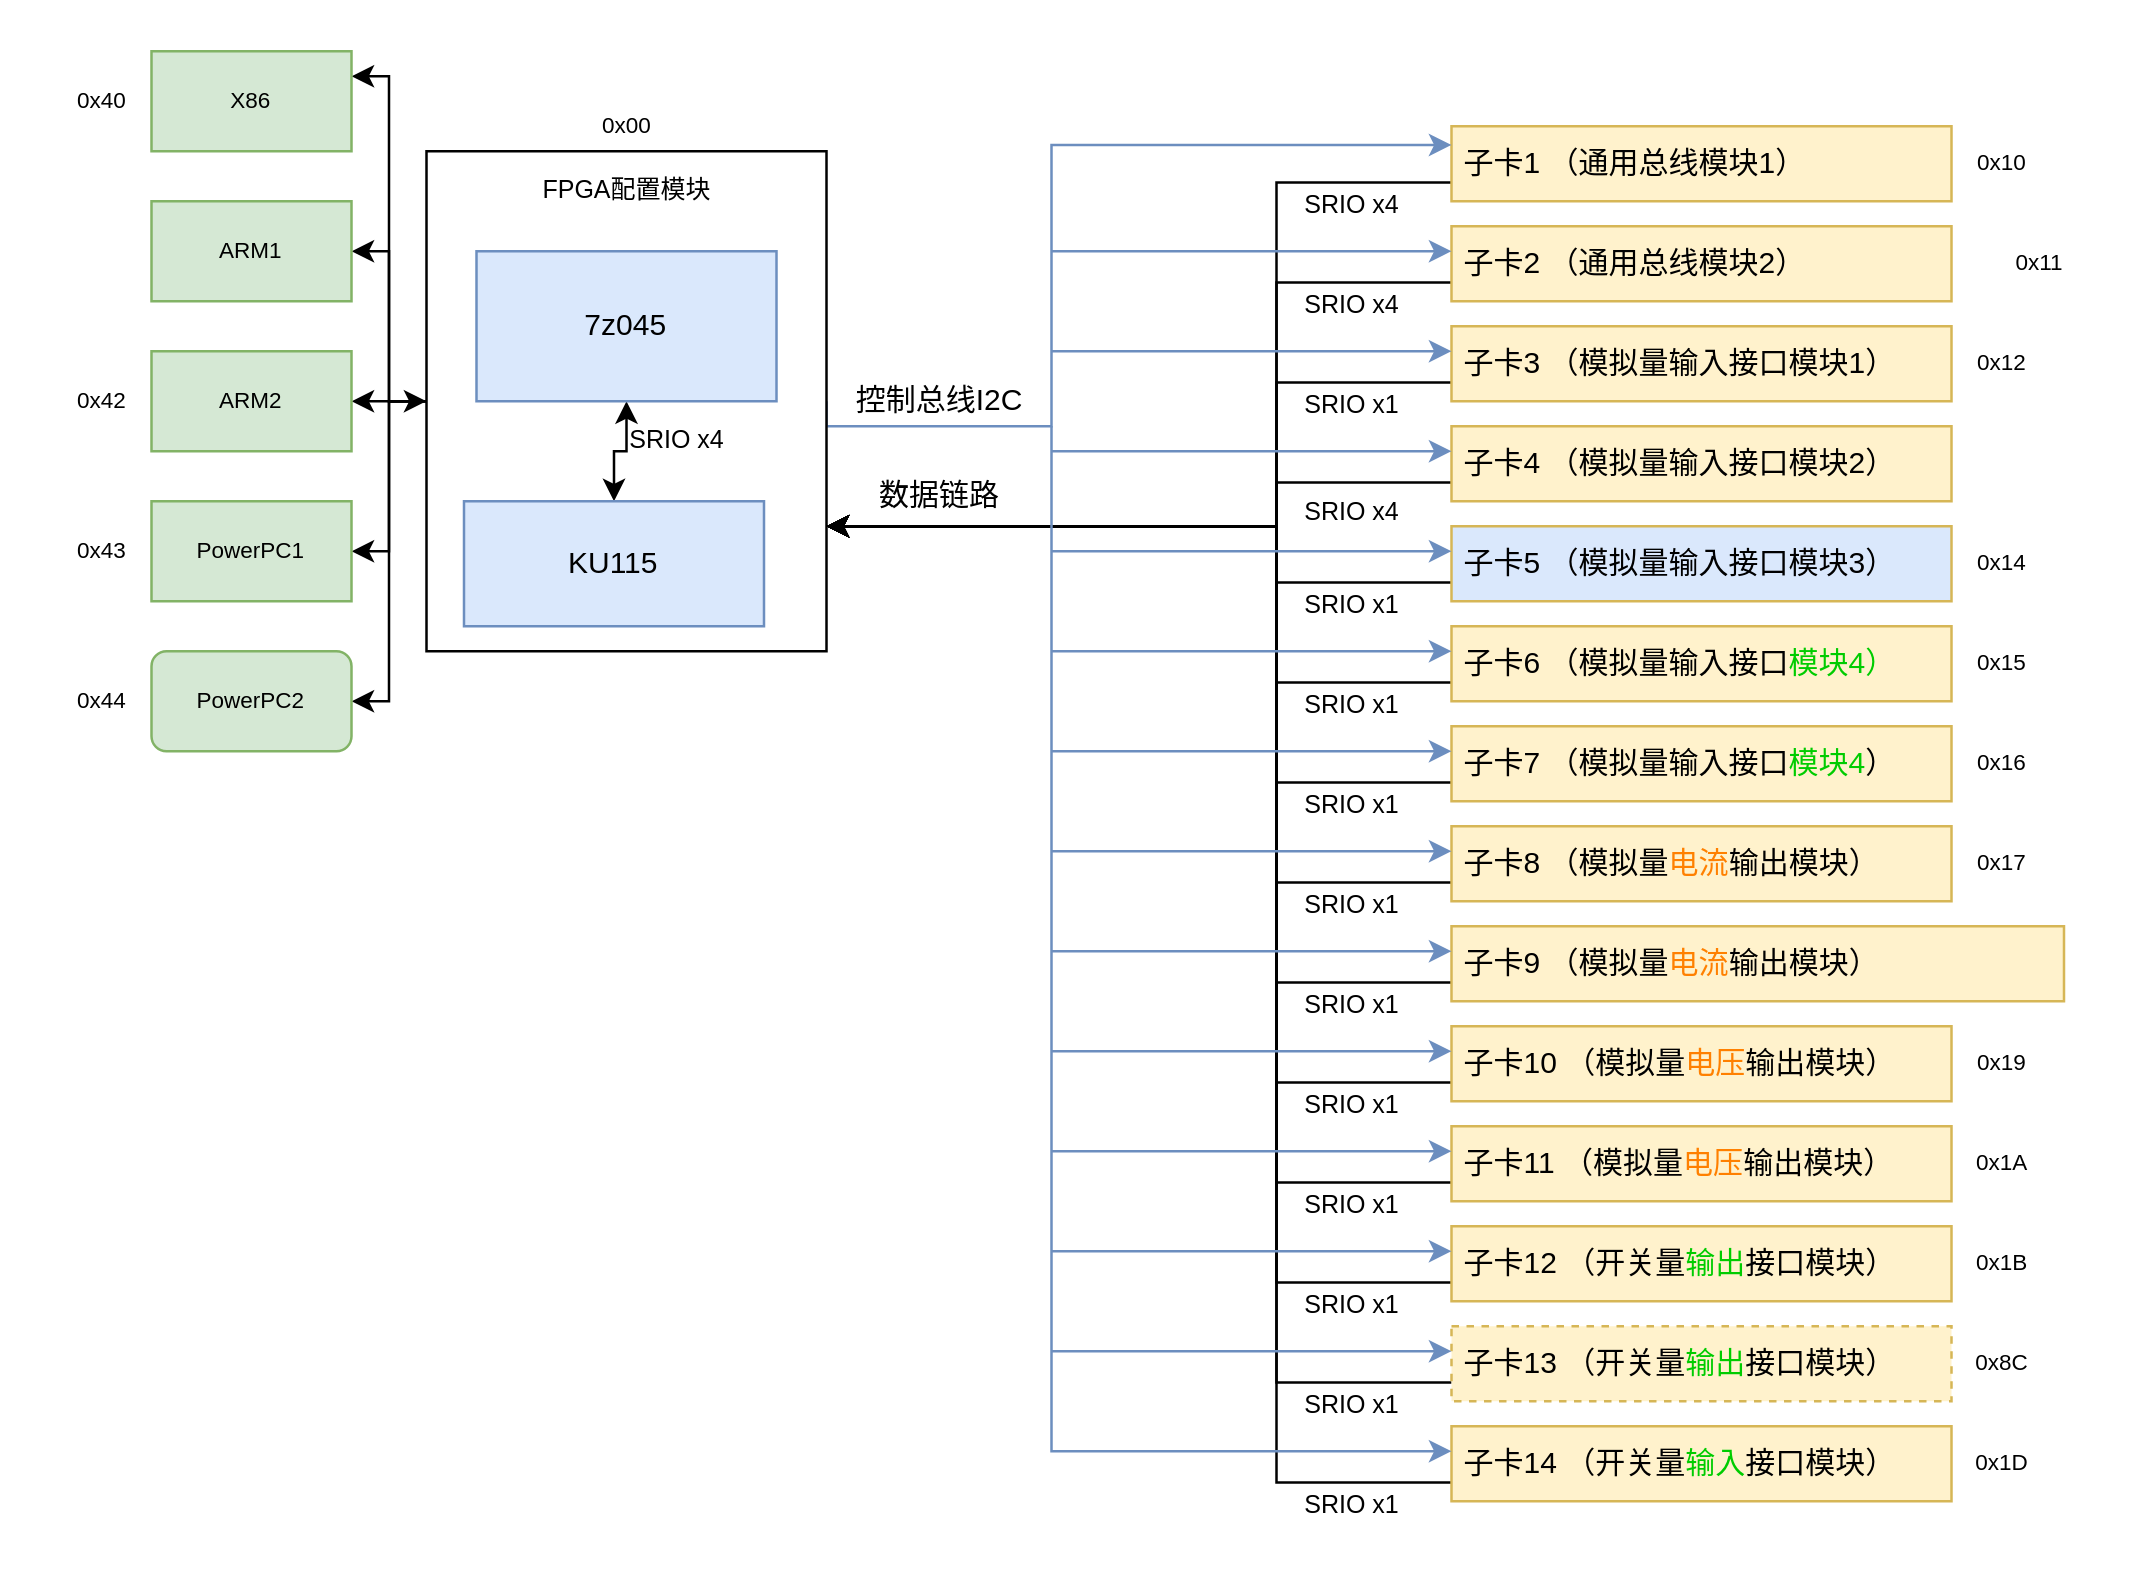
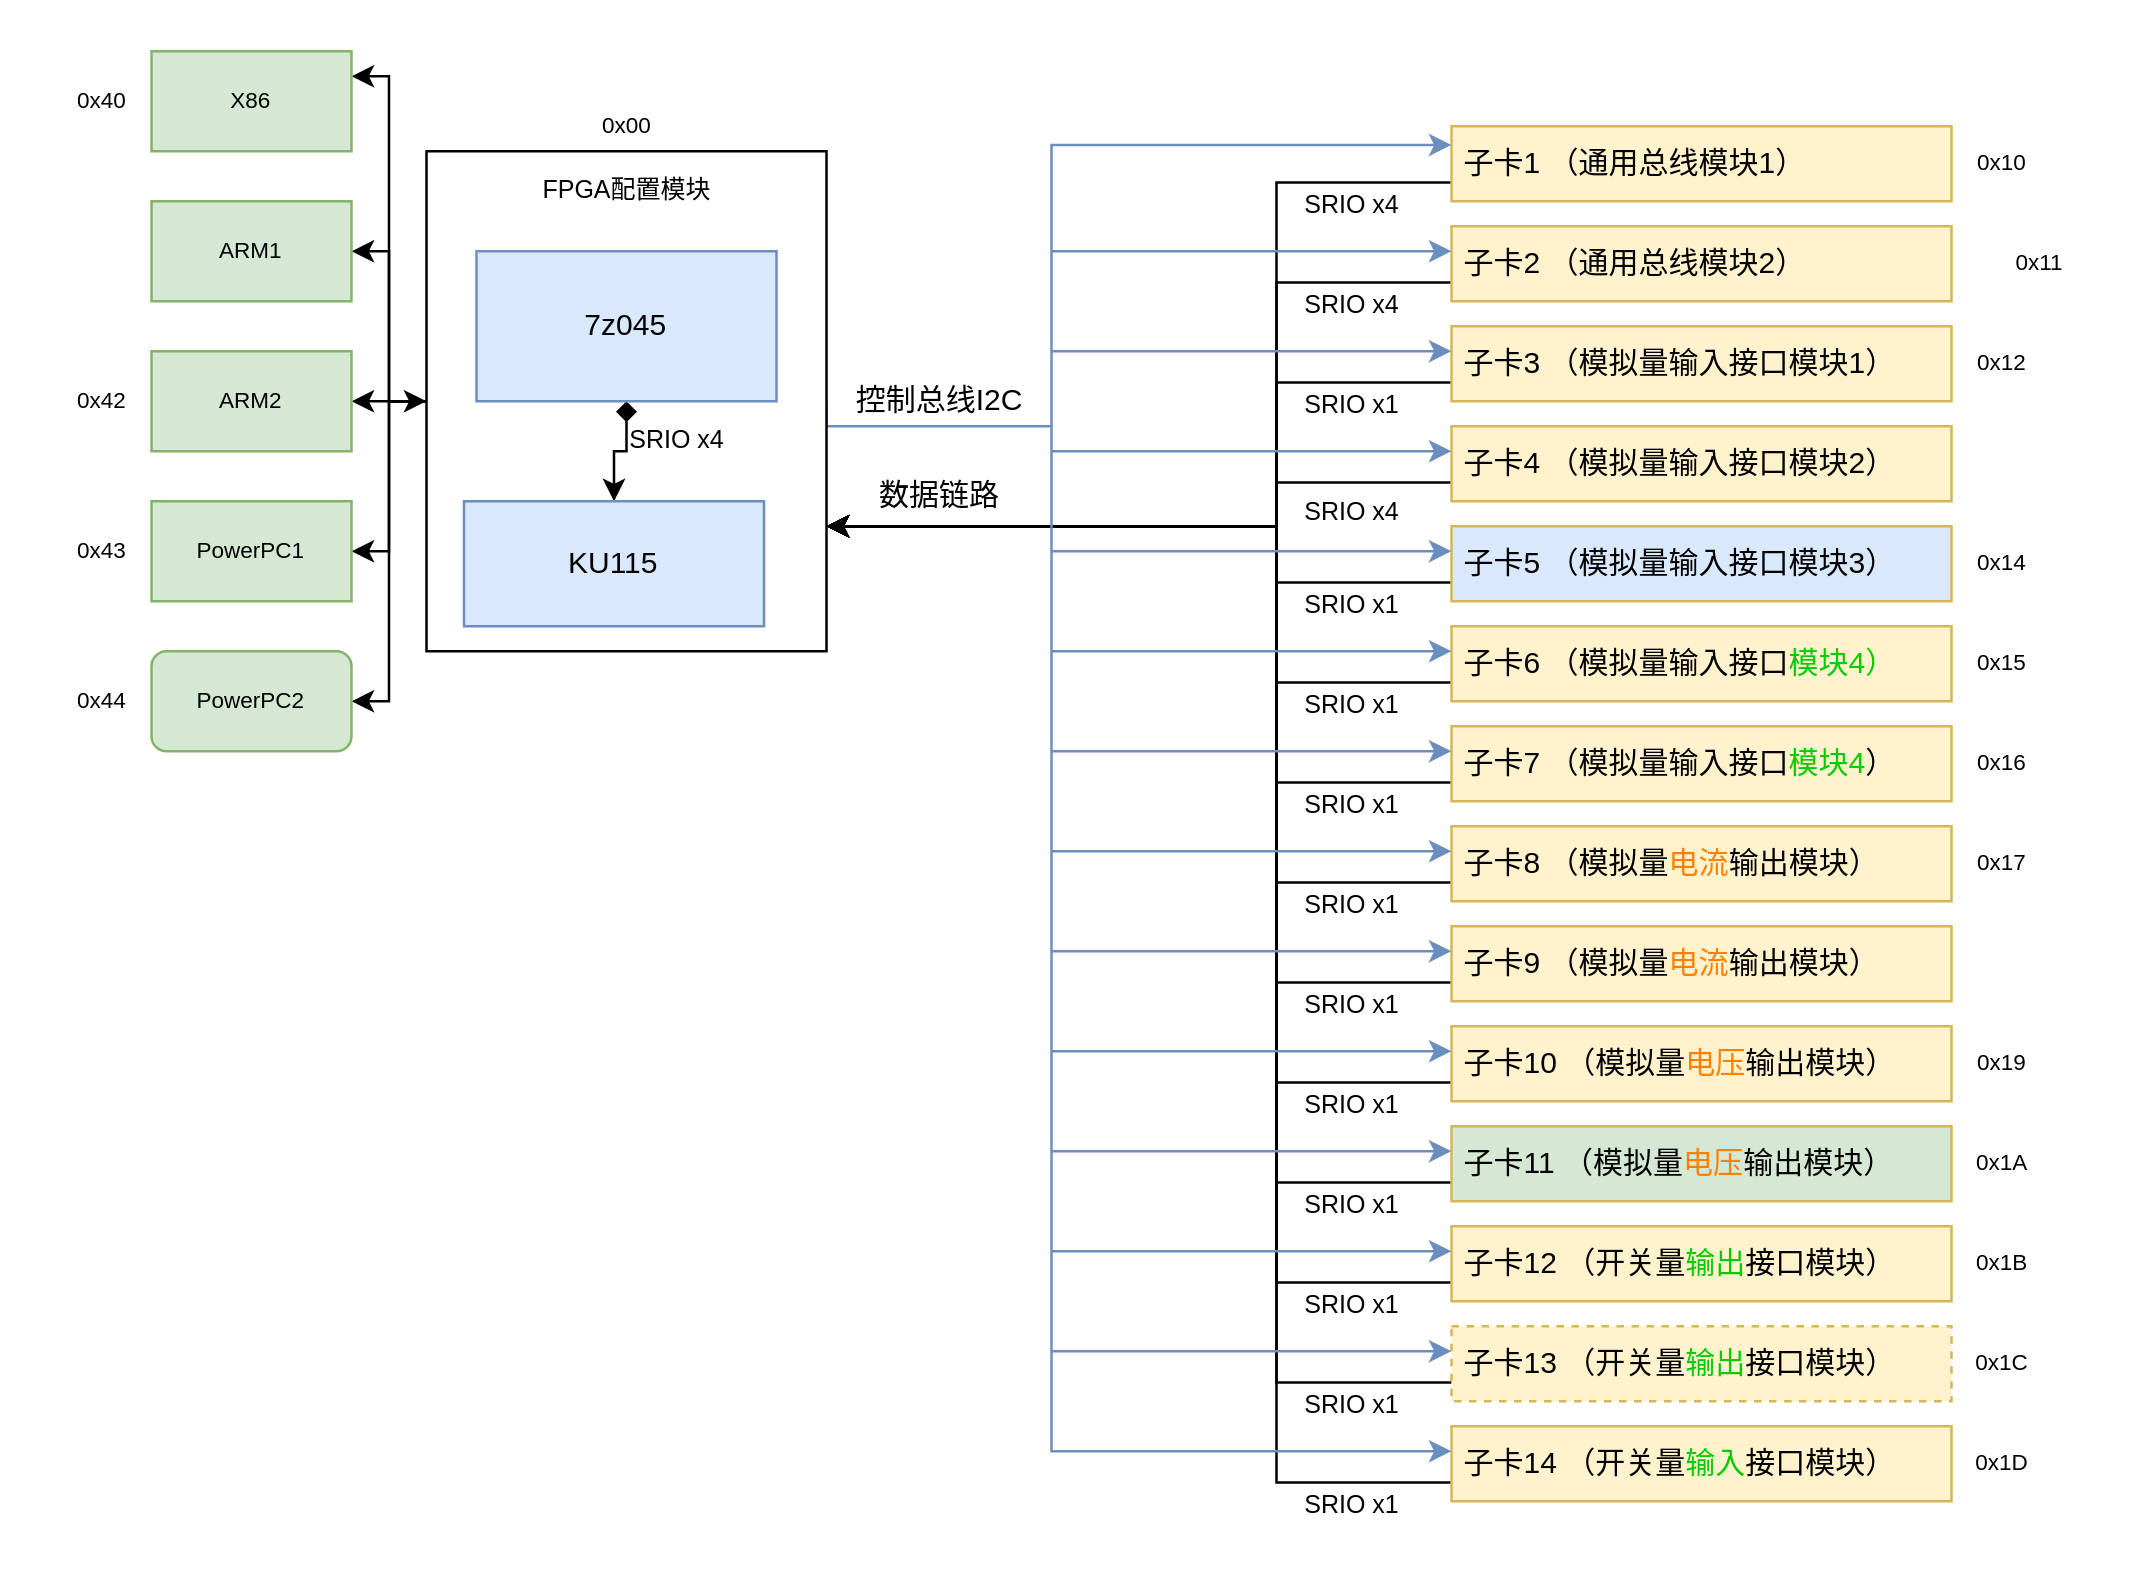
(626, 420) -> (626, 422)
(1758, 964) -> (1701, 964)
(1701, 1164) -> (1701, 1164)
(2003, 1364) -> (2003, 1364)
